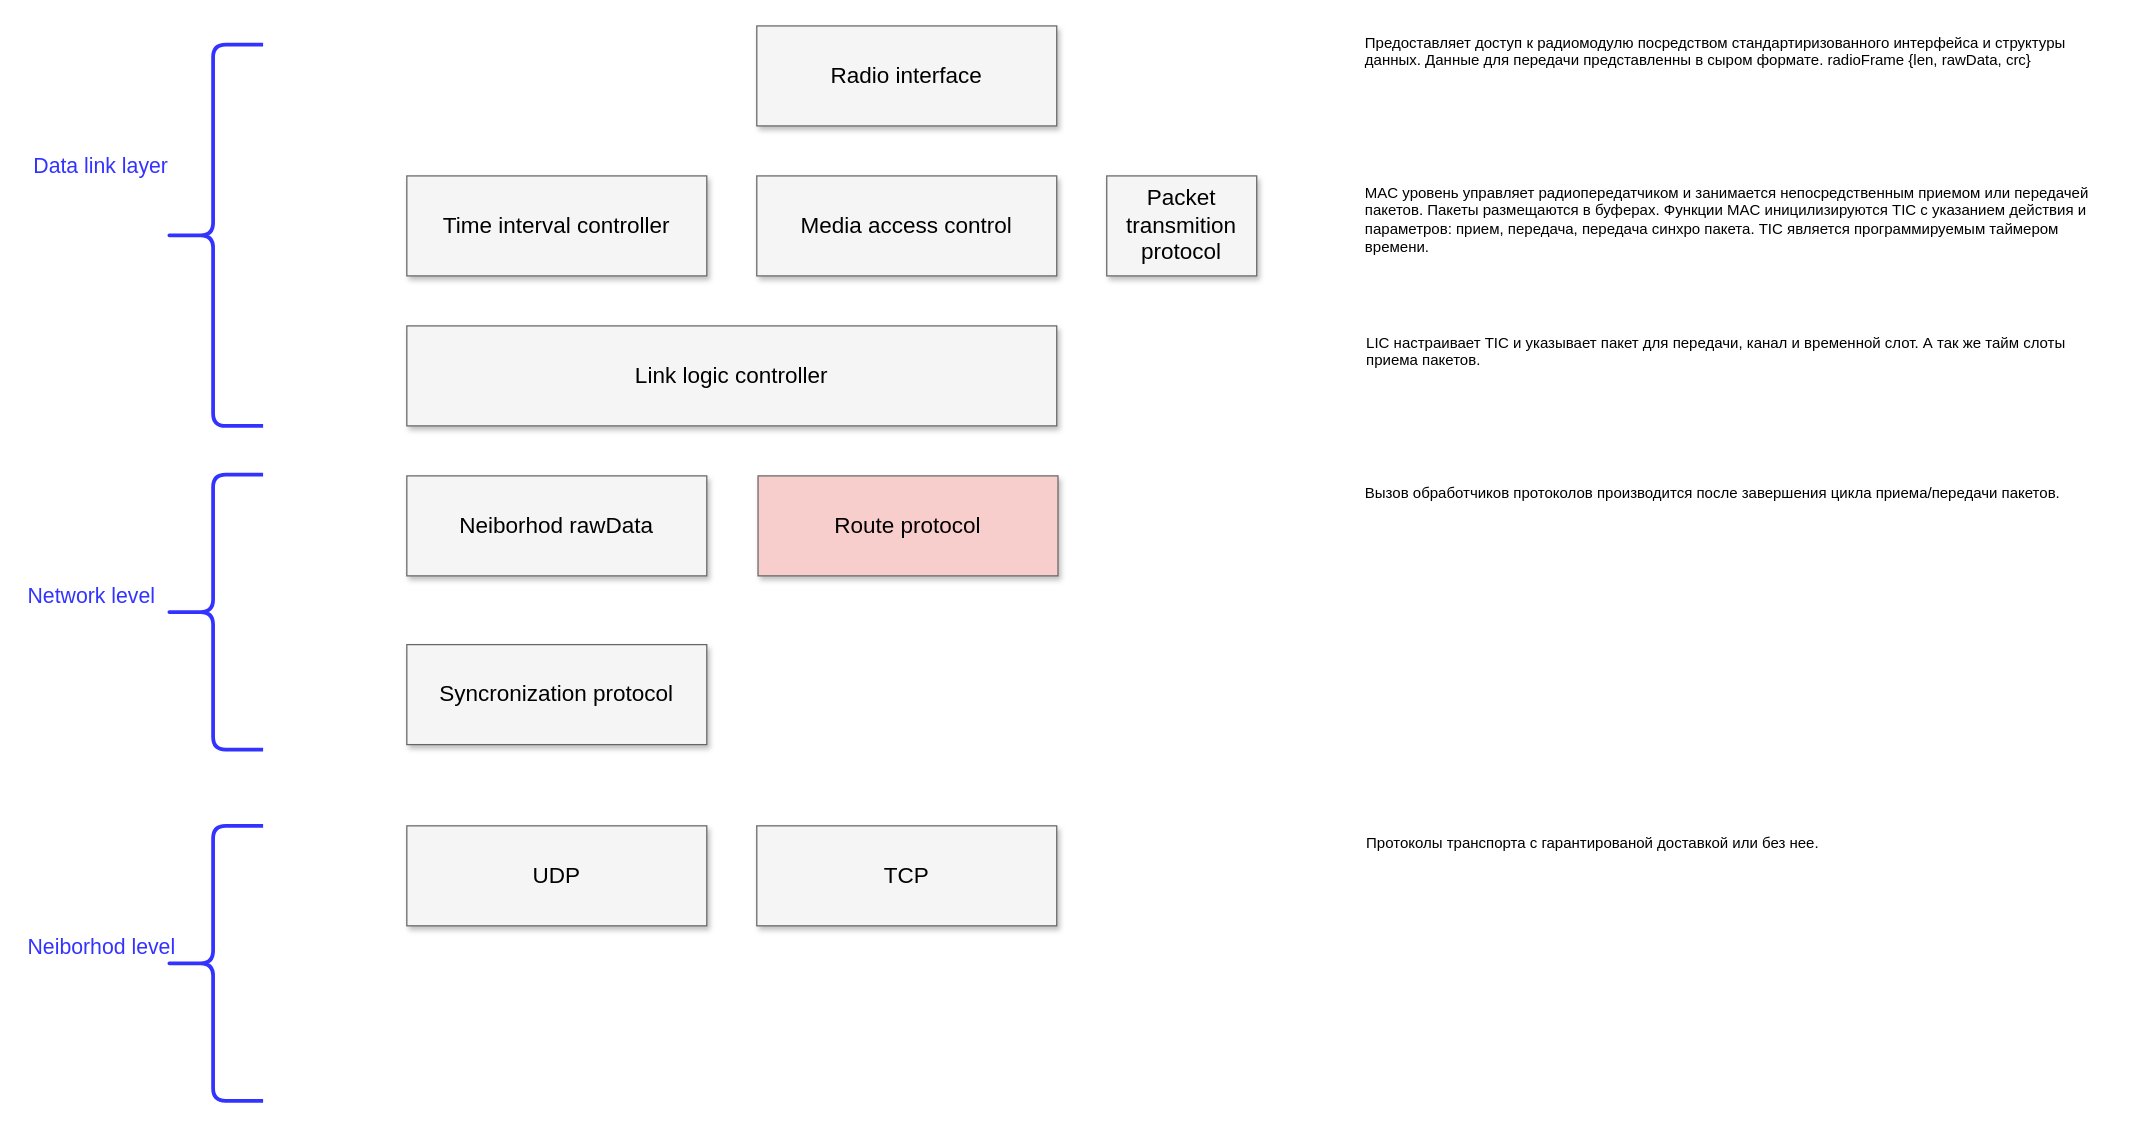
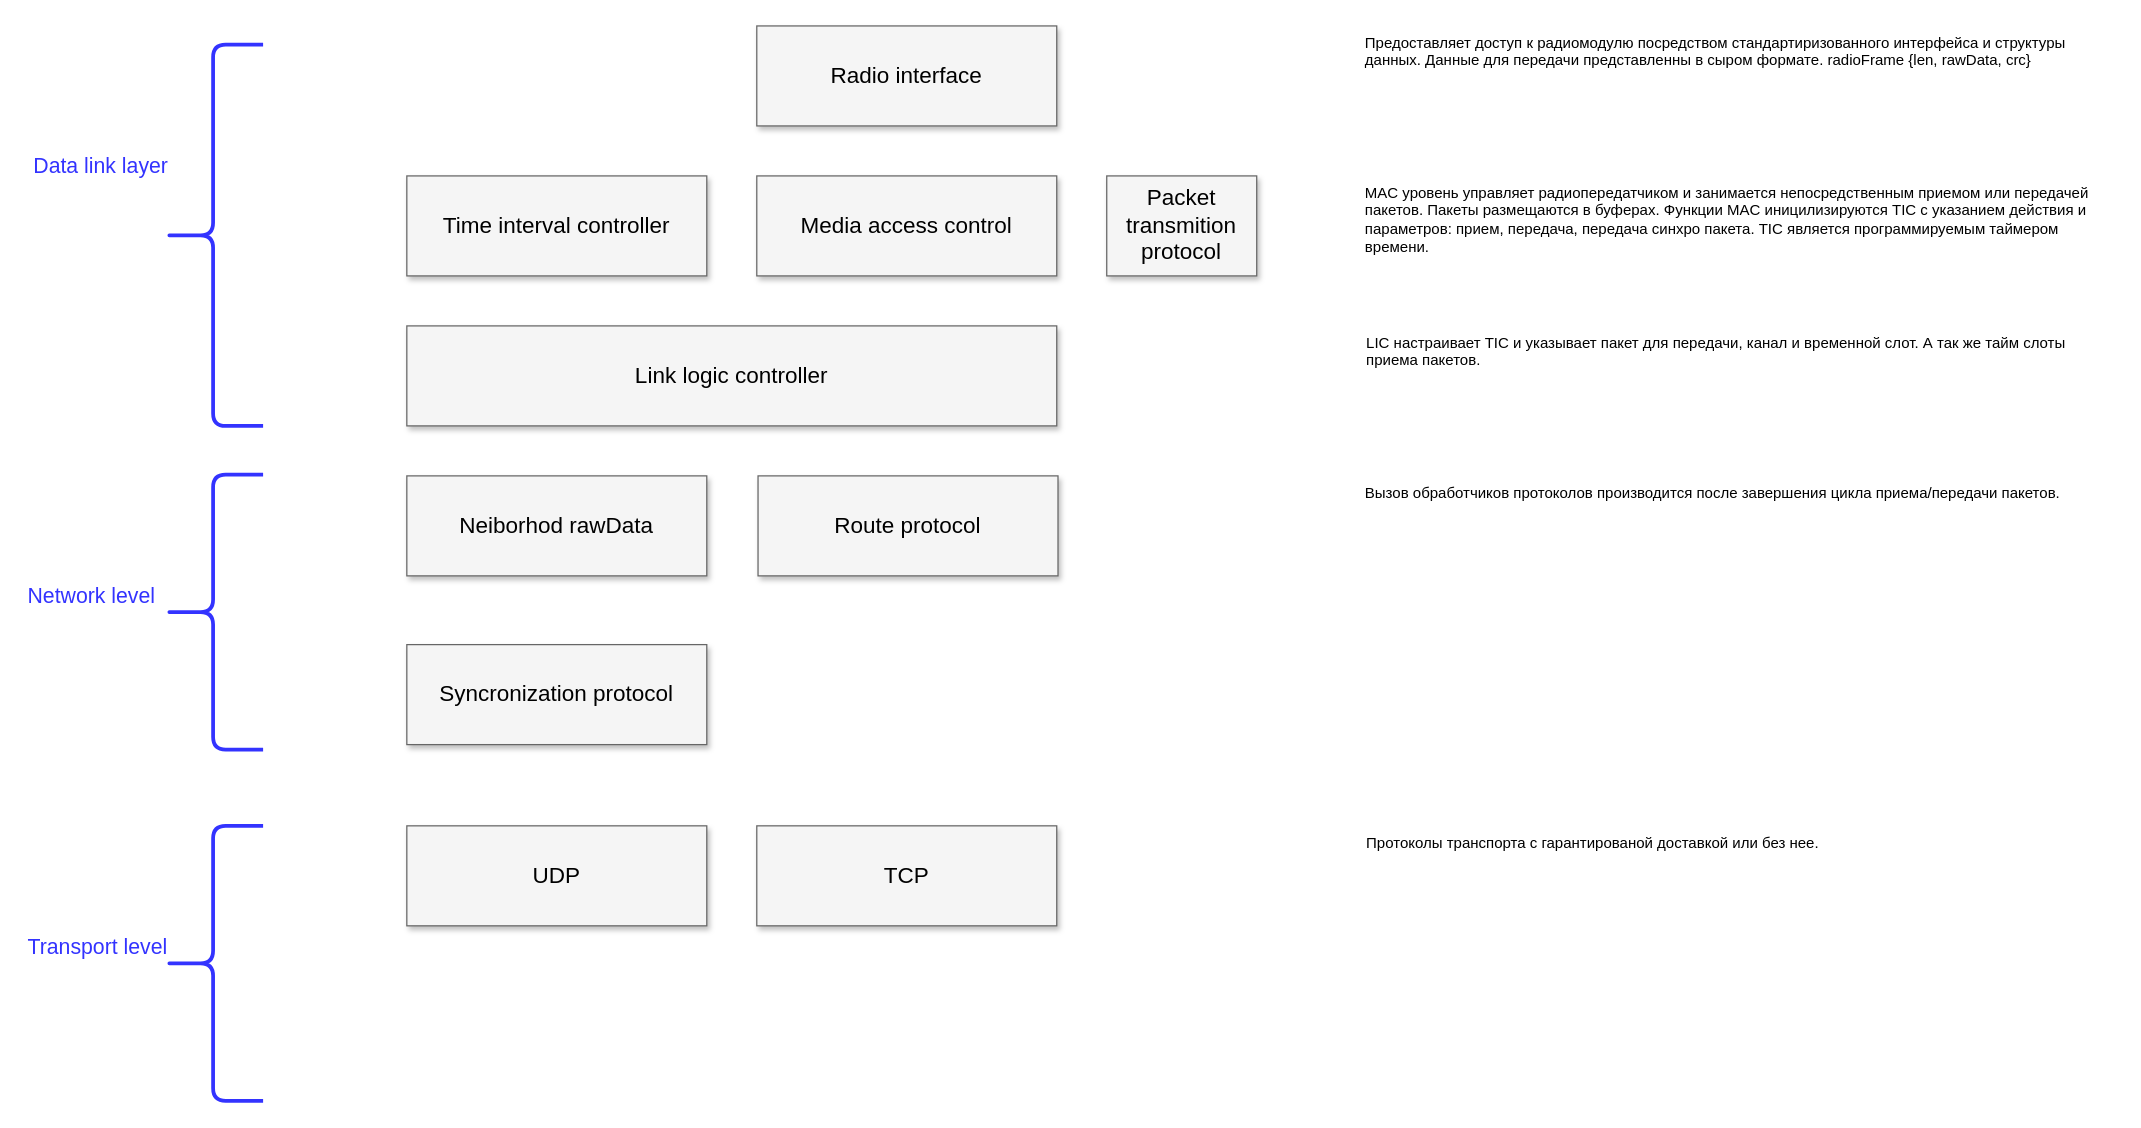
(908, 526) -> (908, 526)
(106, 948) -> (109, 948)
